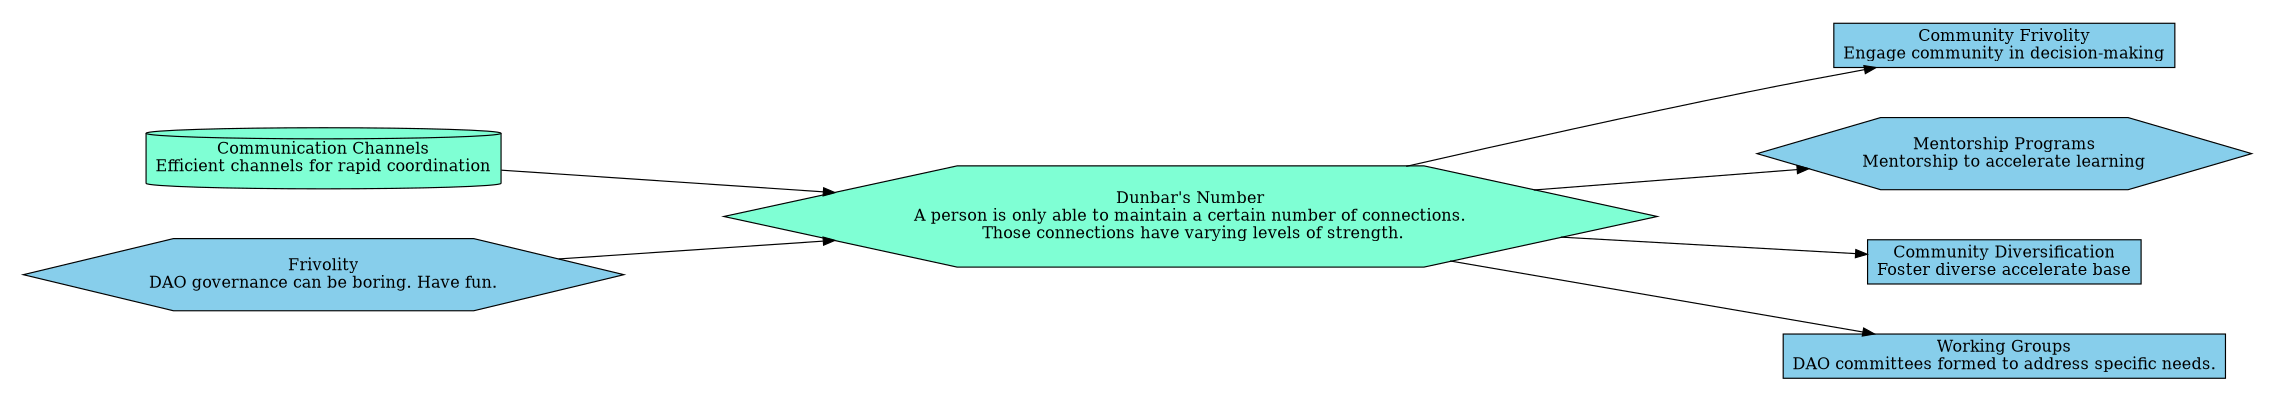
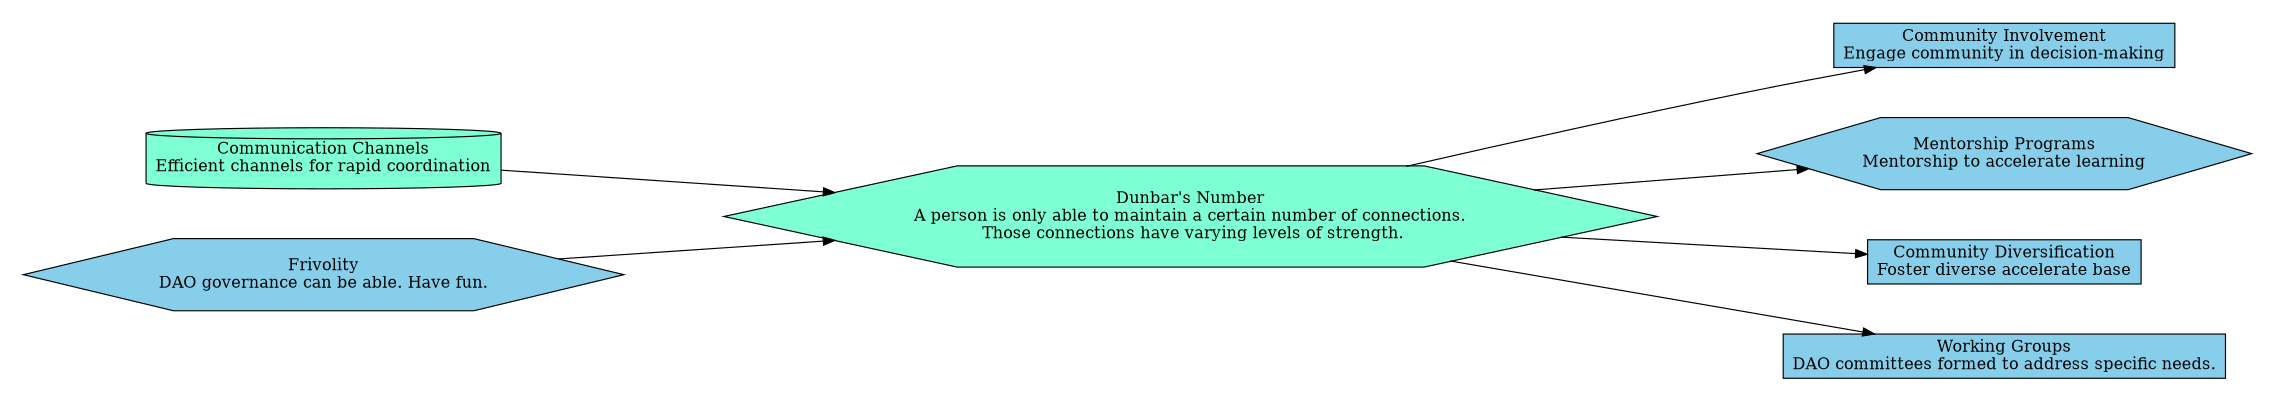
(2004, 45) -> (2004, 45)
(324, 275) -> (324, 275)
